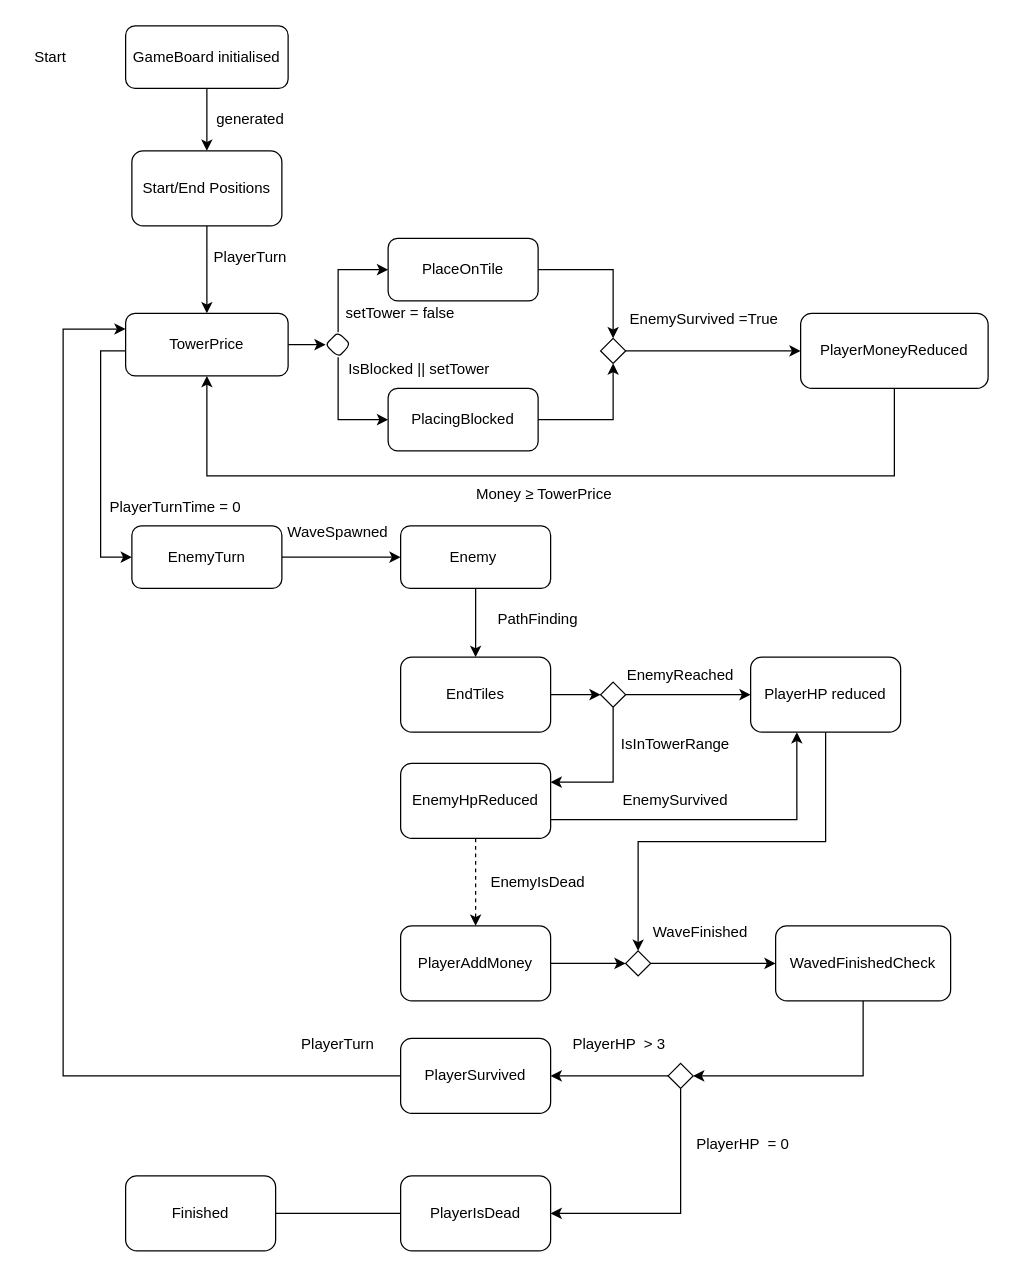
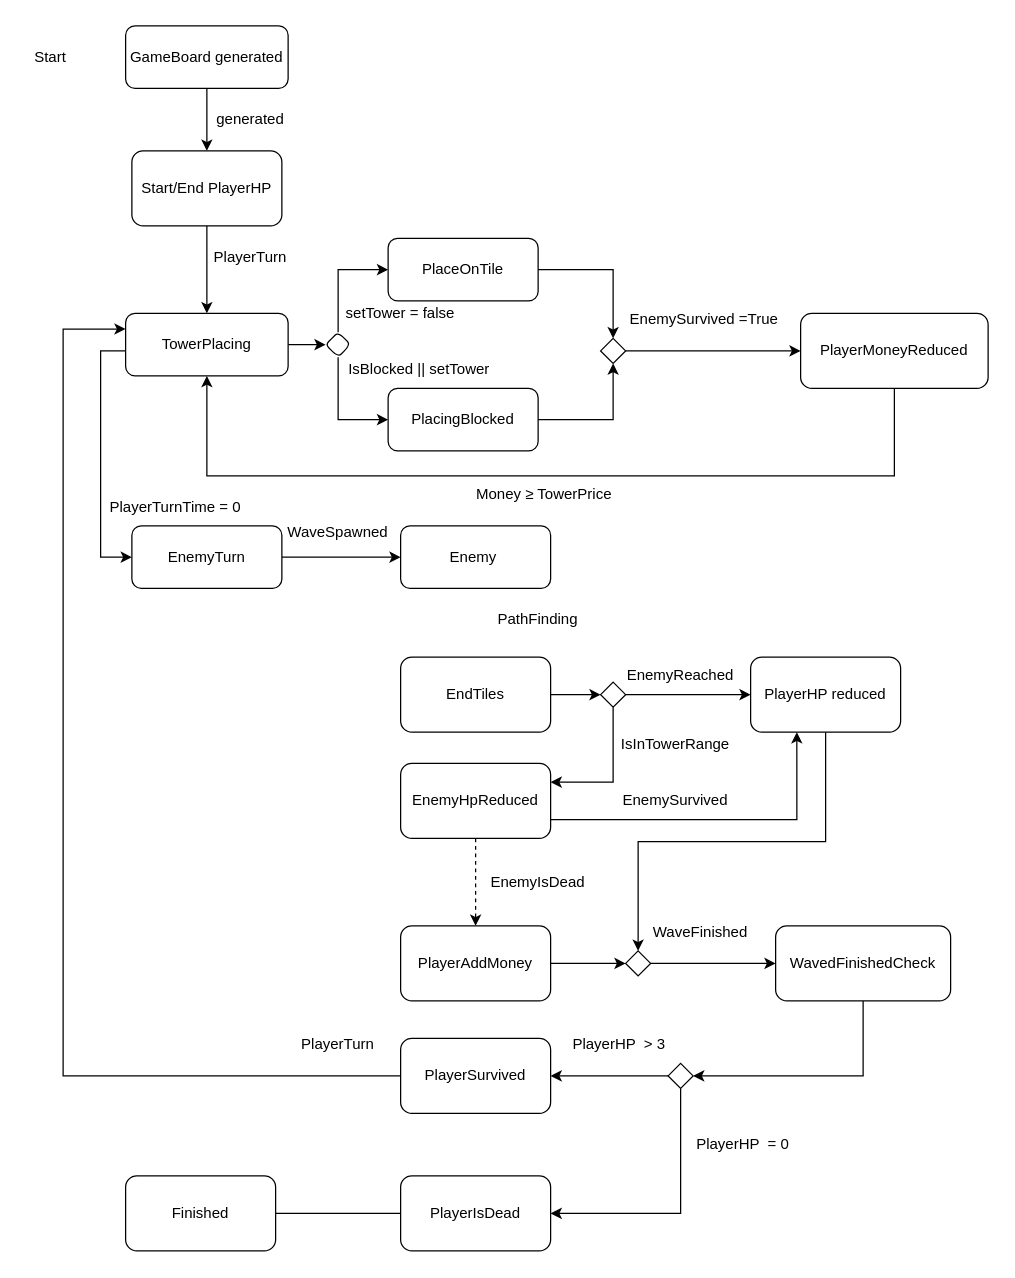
(207, 57) -> (207, 57)
(207, 188) -> (207, 188)
(207, 344) -> (207, 344)
(476, 619) -> none
